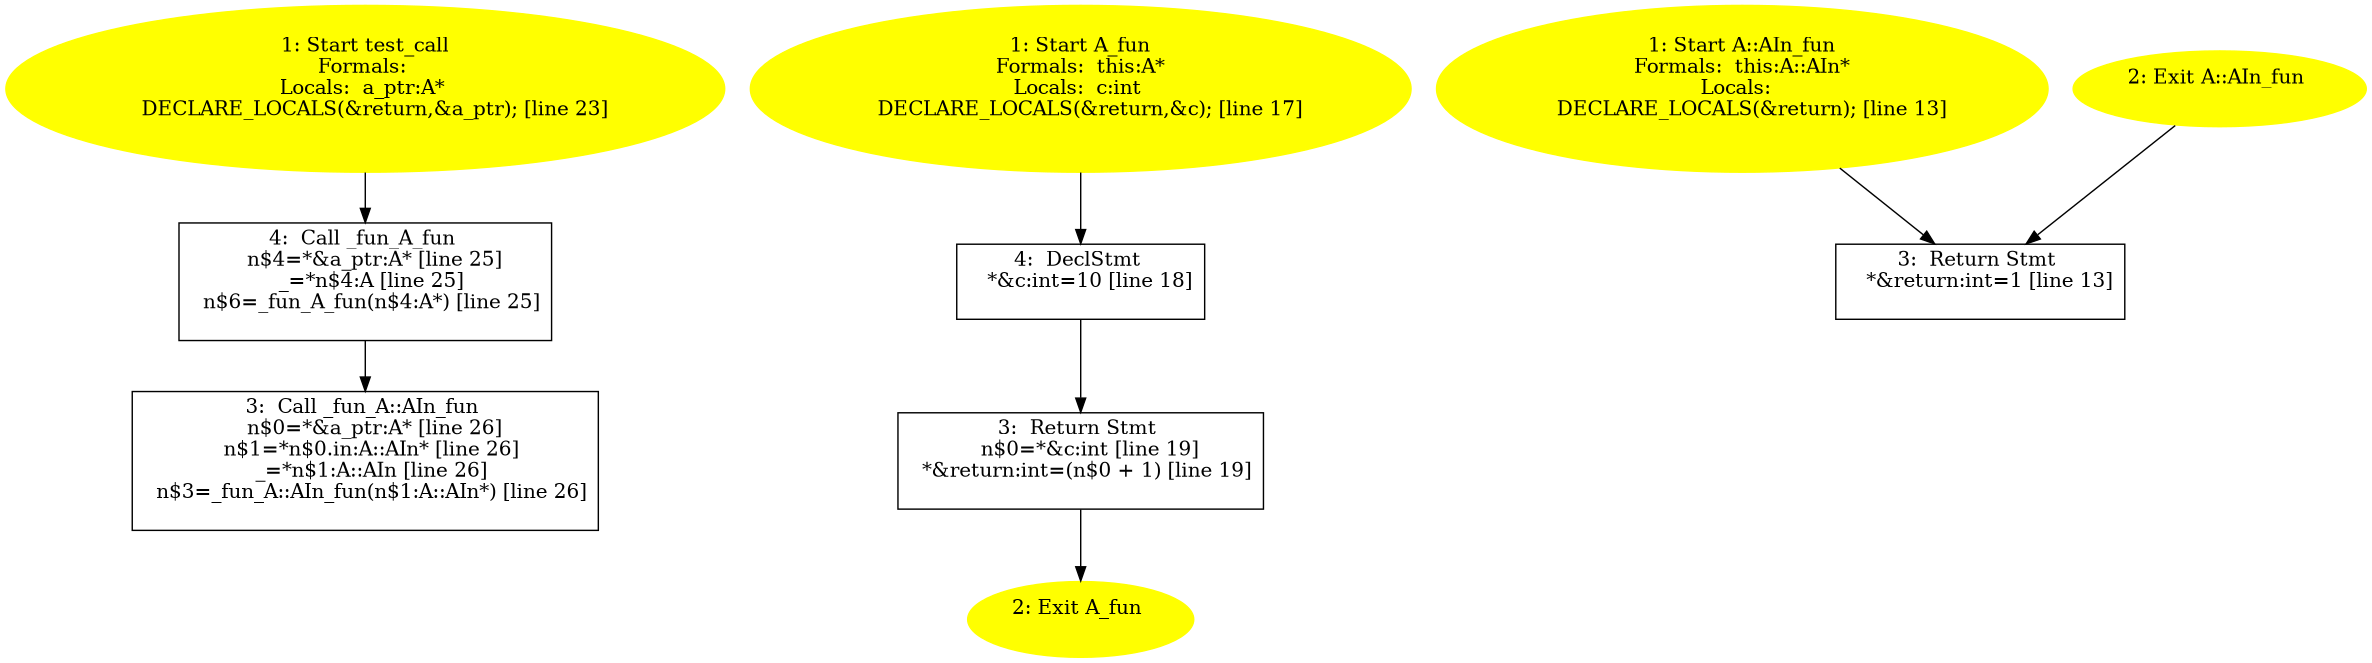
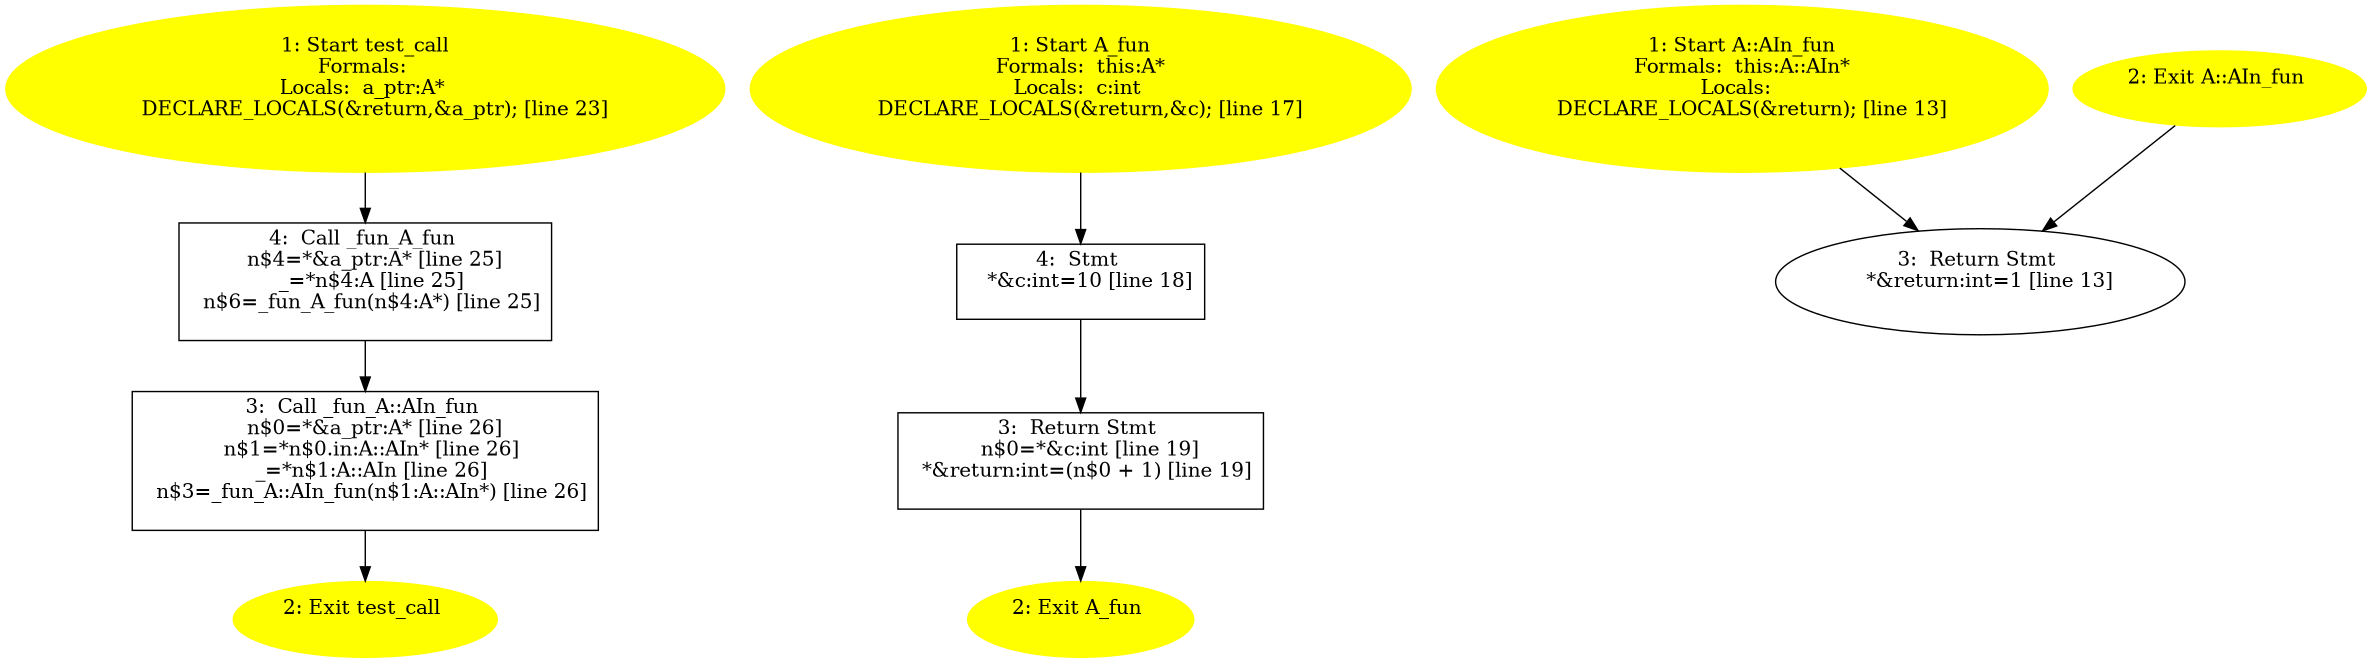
(1081, 282) -> (1081, 282)
(1980, 282) -> (1980, 282)
none -> (365, 619)
